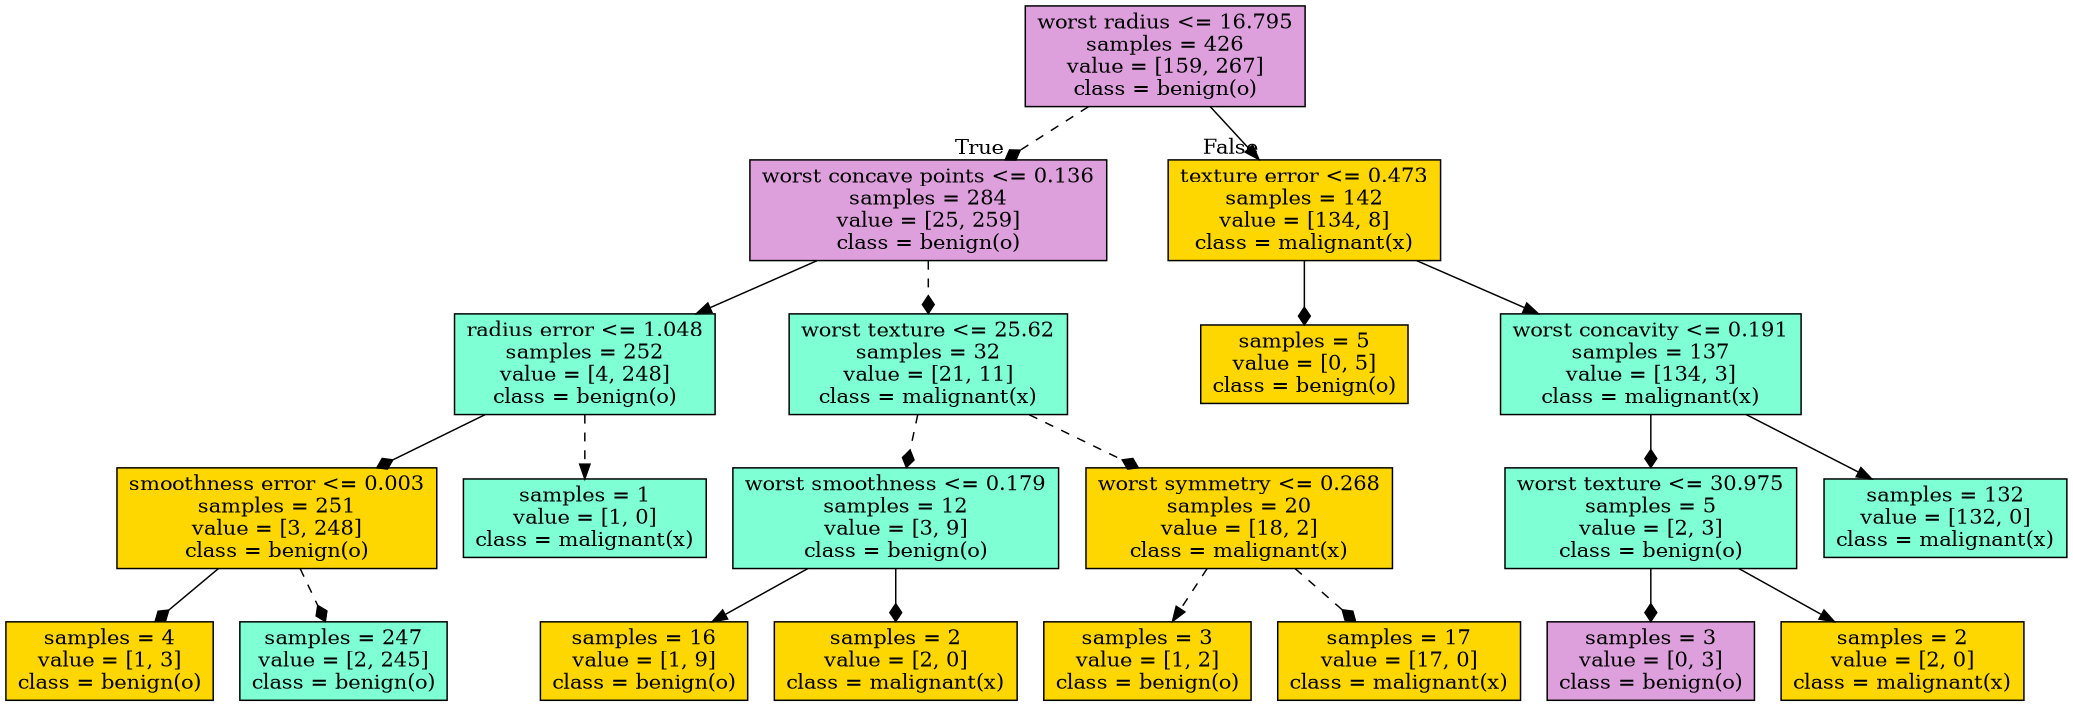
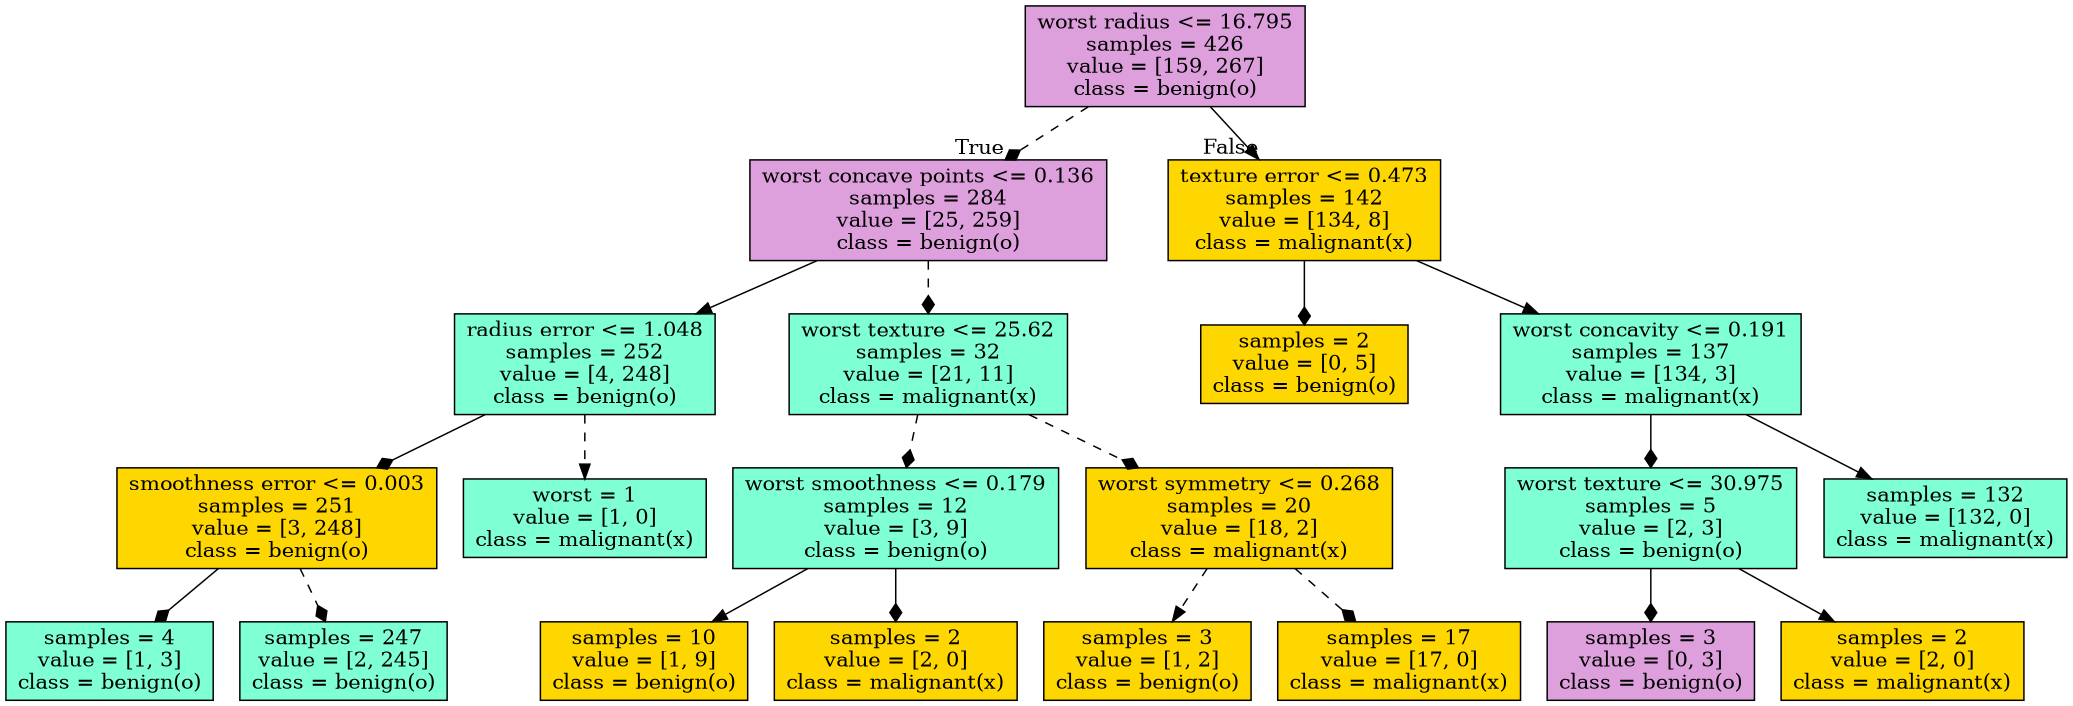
(1304, 364) -> (1304, 364)
(585, 518) -> (585, 518)
(110, 661) -> (110, 661)
(644, 661) -> (644, 661)
